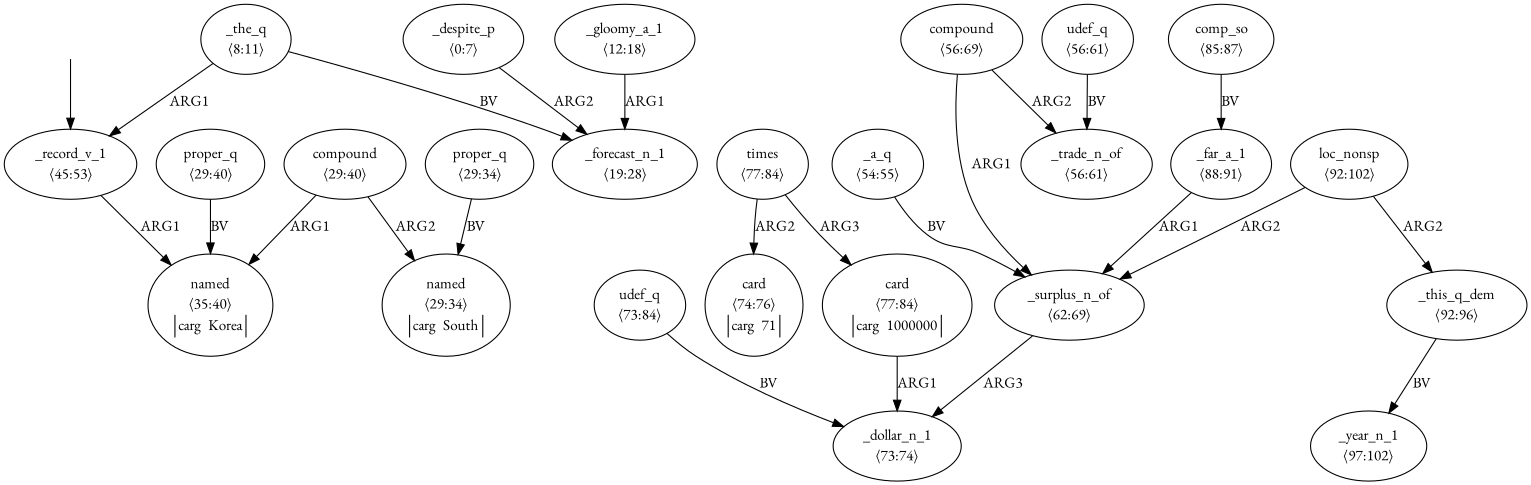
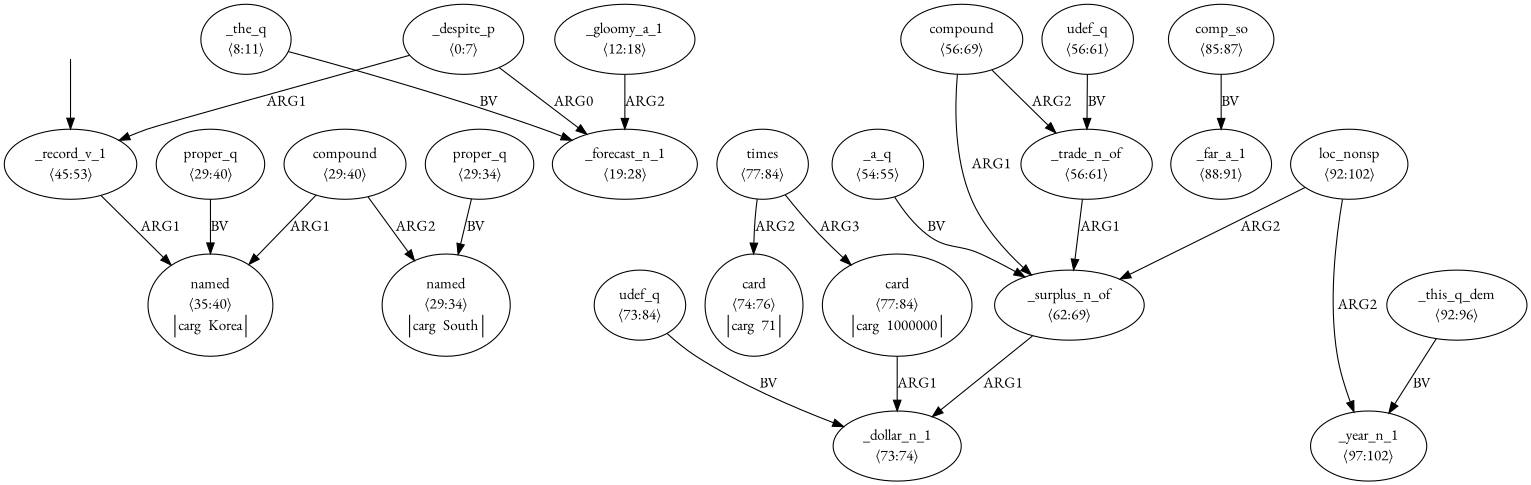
(166, 97) -> (269, 94)
(574, 102) -> (574, 102)
(645, 102) -> (645, 102)
(1151, 230) -> (1079, 229)
(1399, 230) -> (1333, 301)
(1003, 384) -> (1003, 384)
